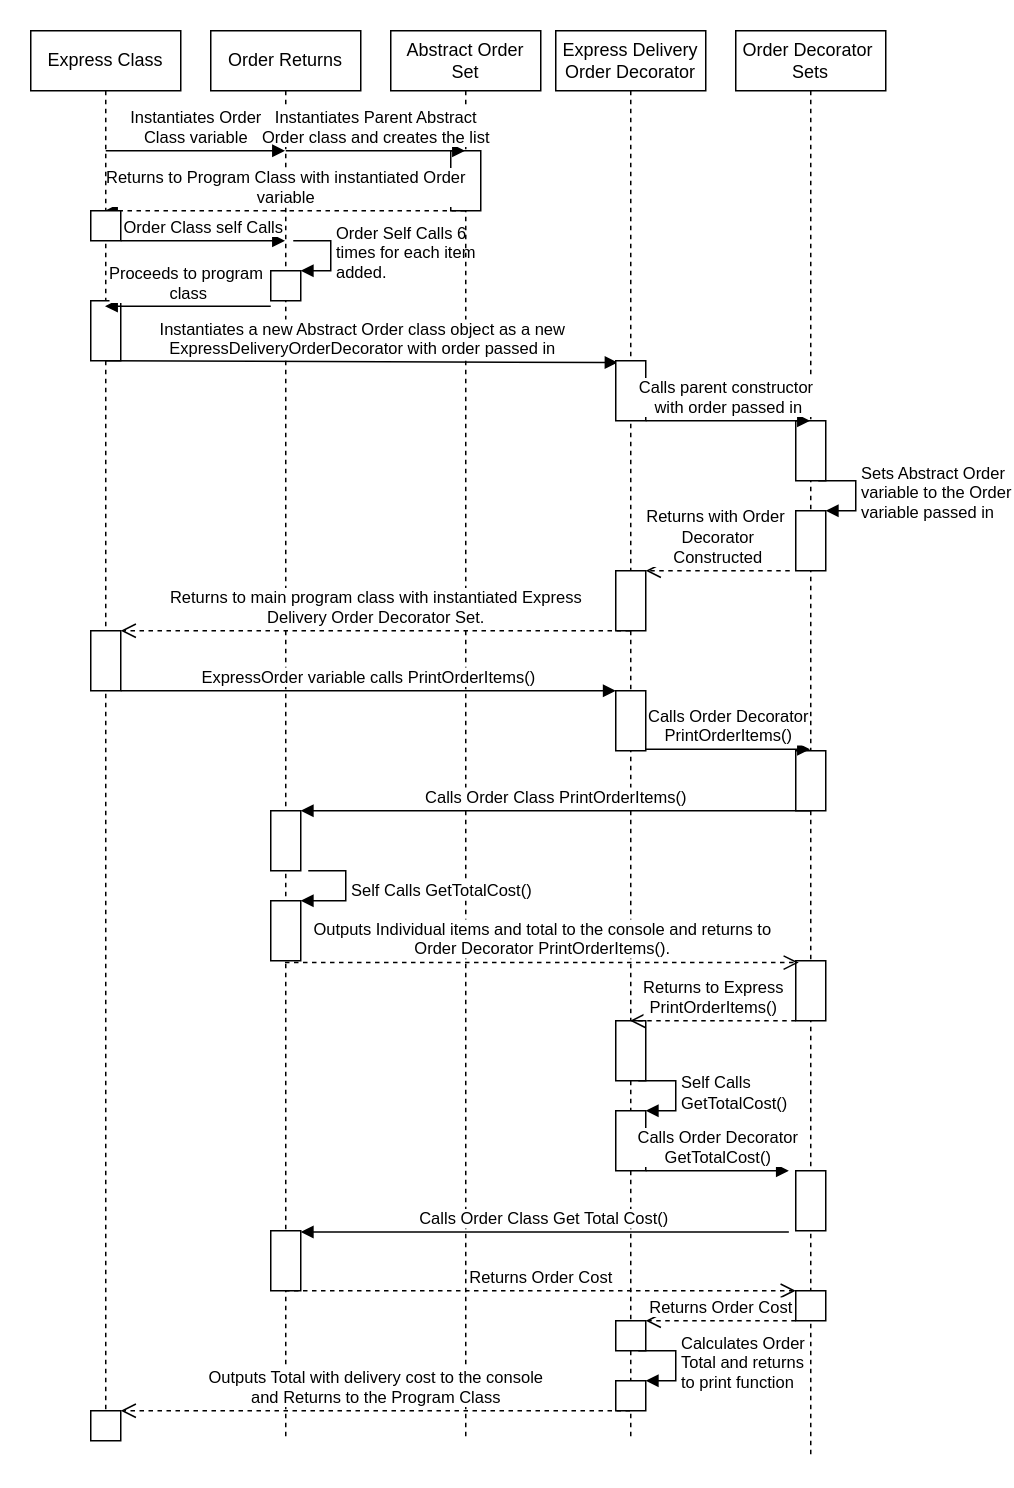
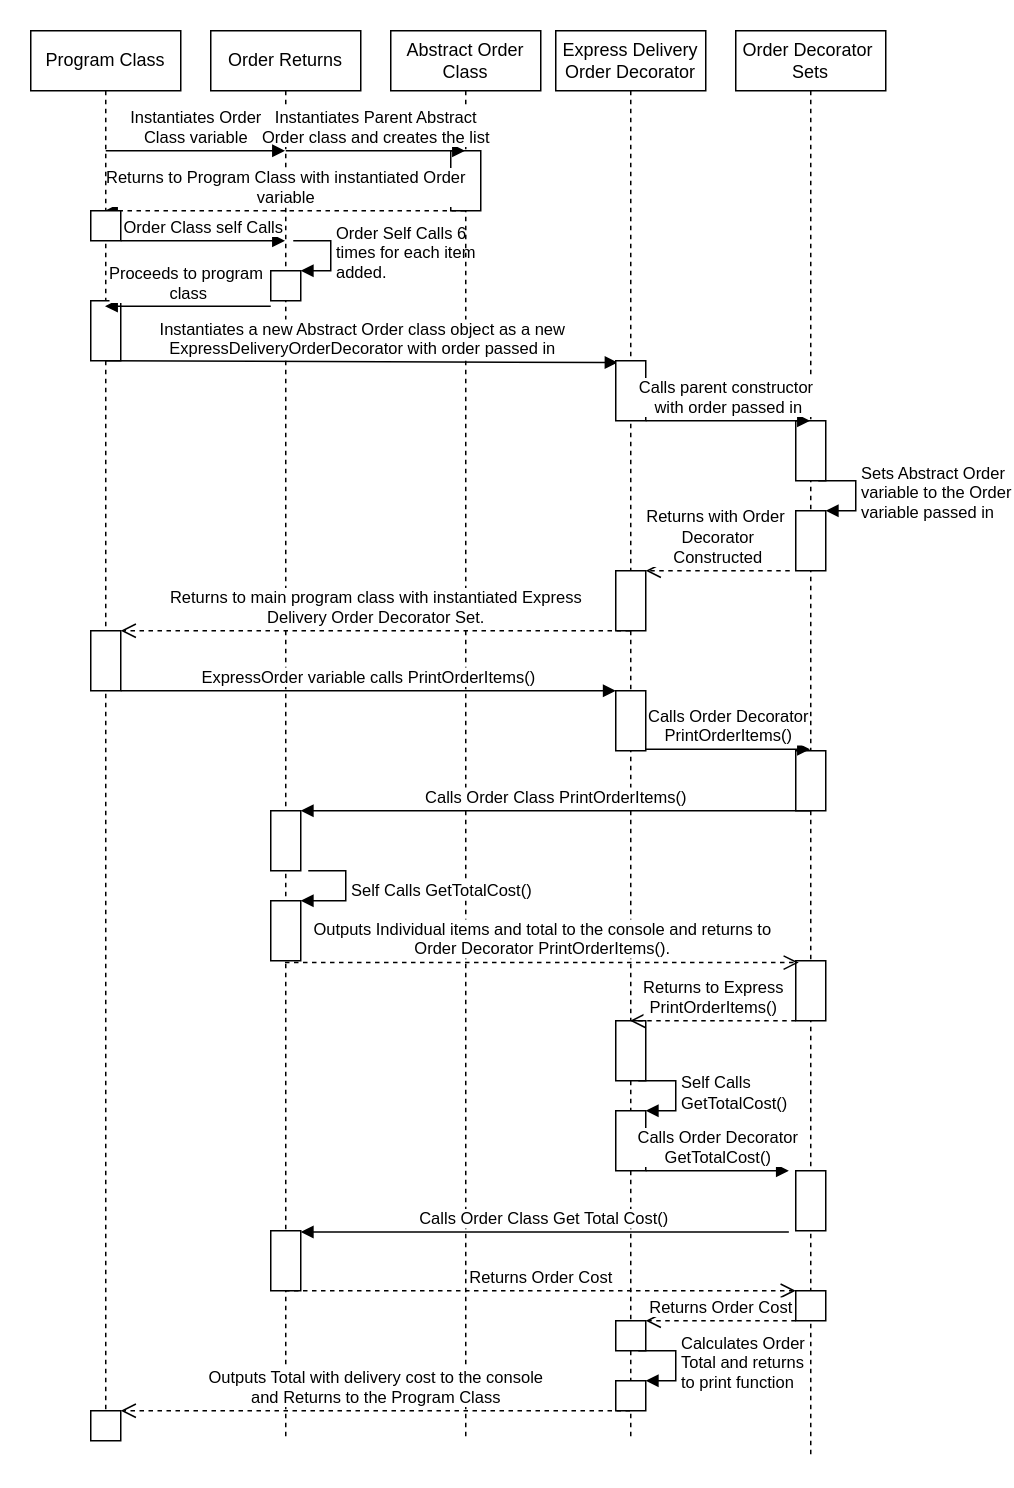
(106, 61) -> (106, 61)
(466, 61) -> (466, 61)
